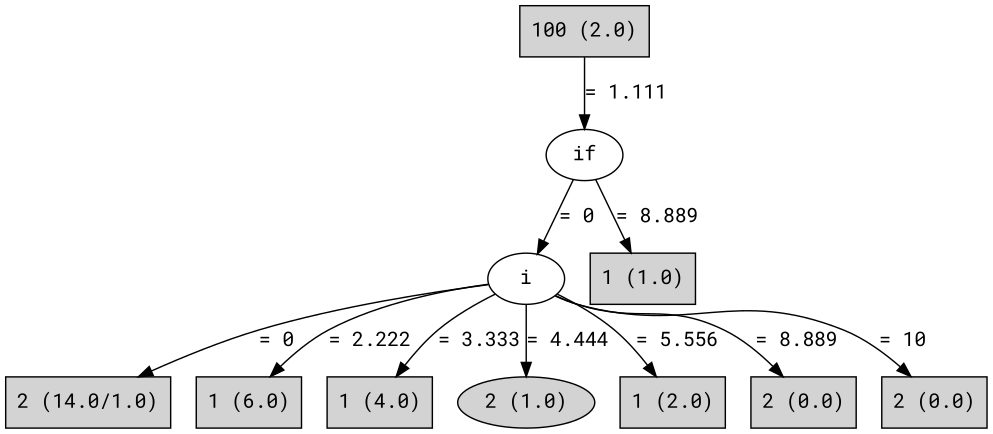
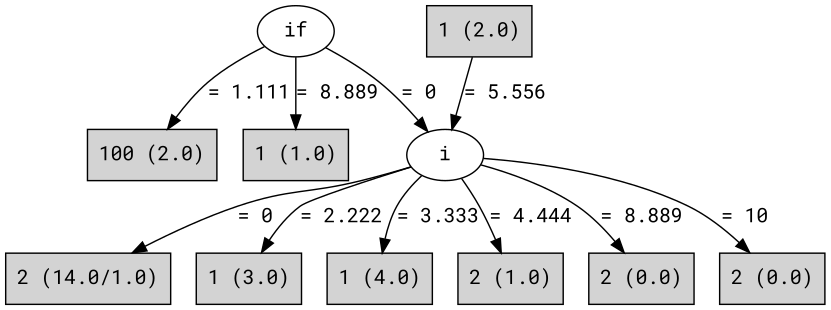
(585, 86) -> (215, 76)
(607, 324) -> (464, 86)
(249, 402) -> (249, 279)
(526, 402) -> (511, 279)
